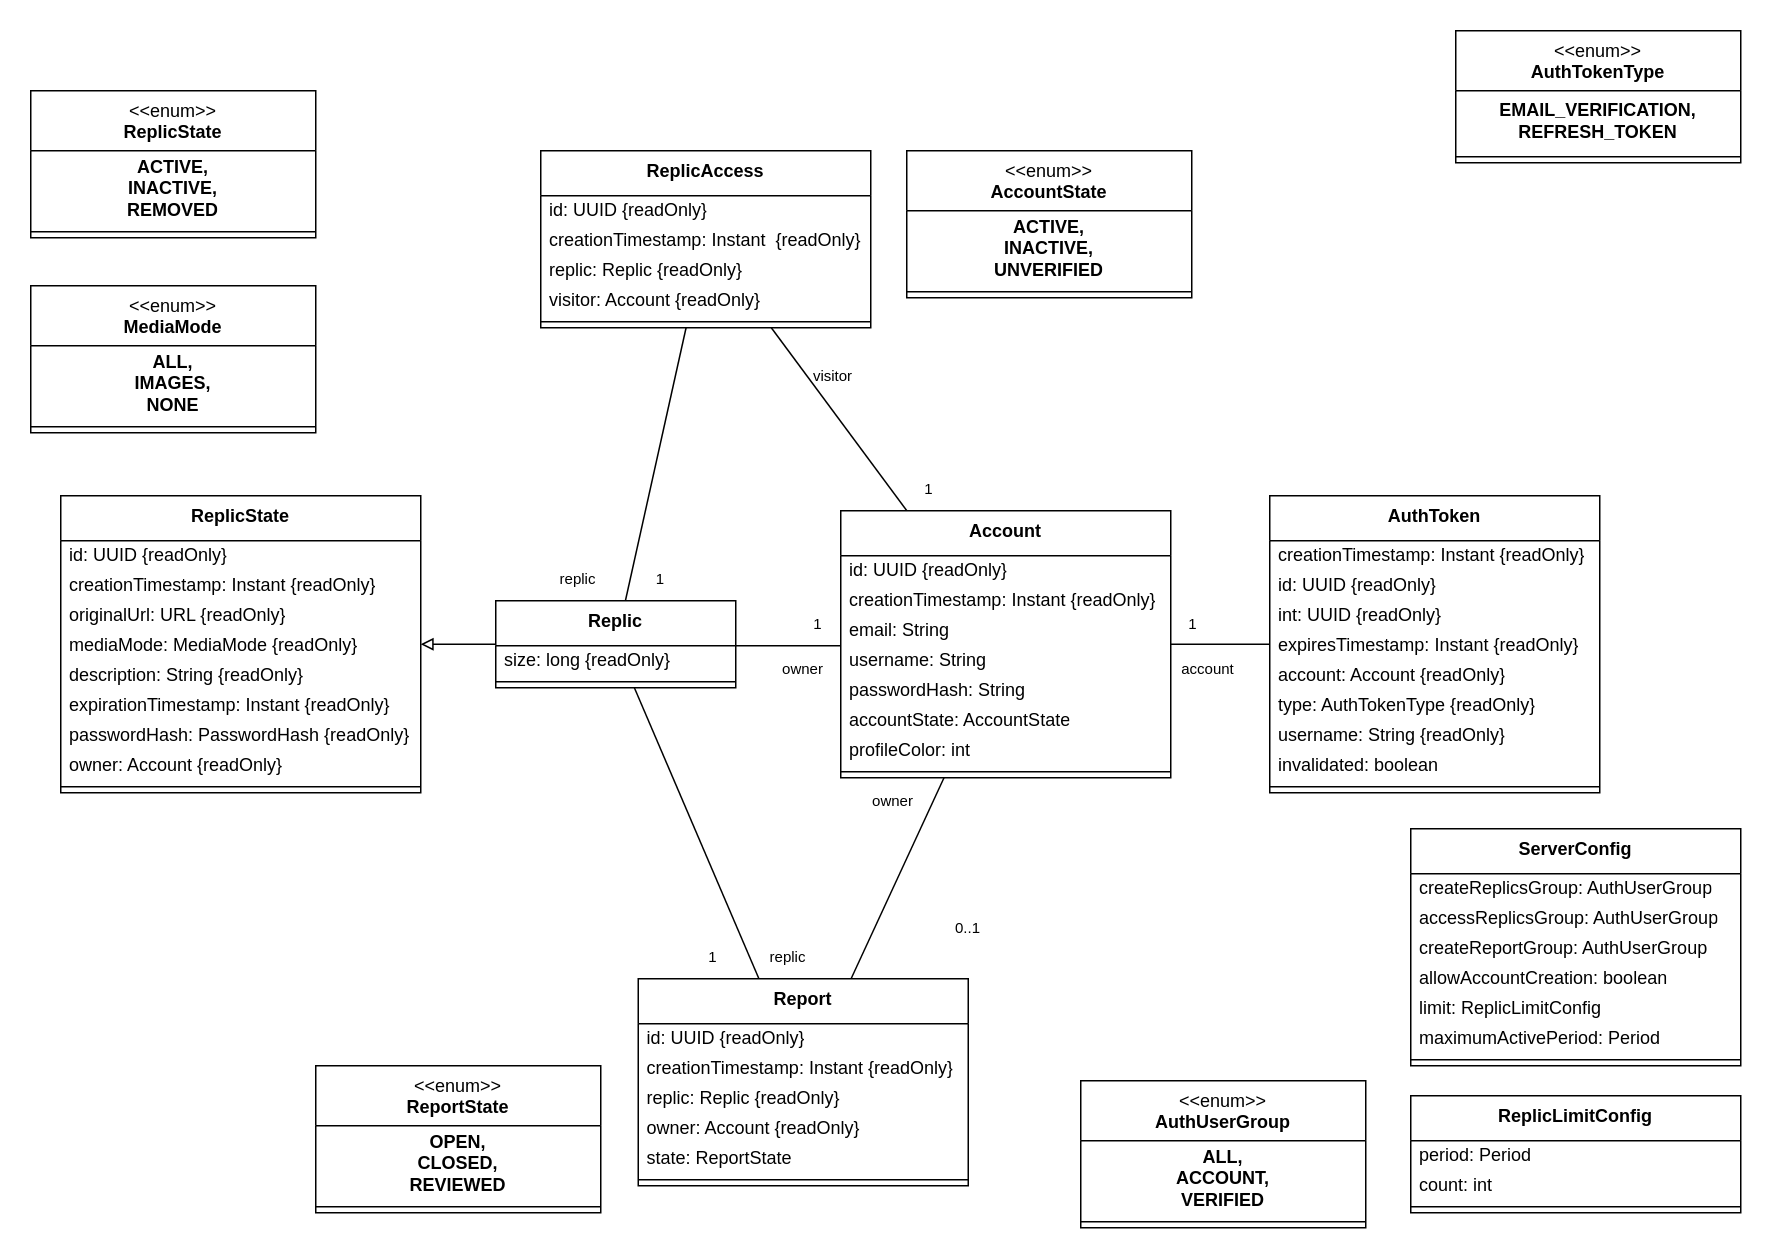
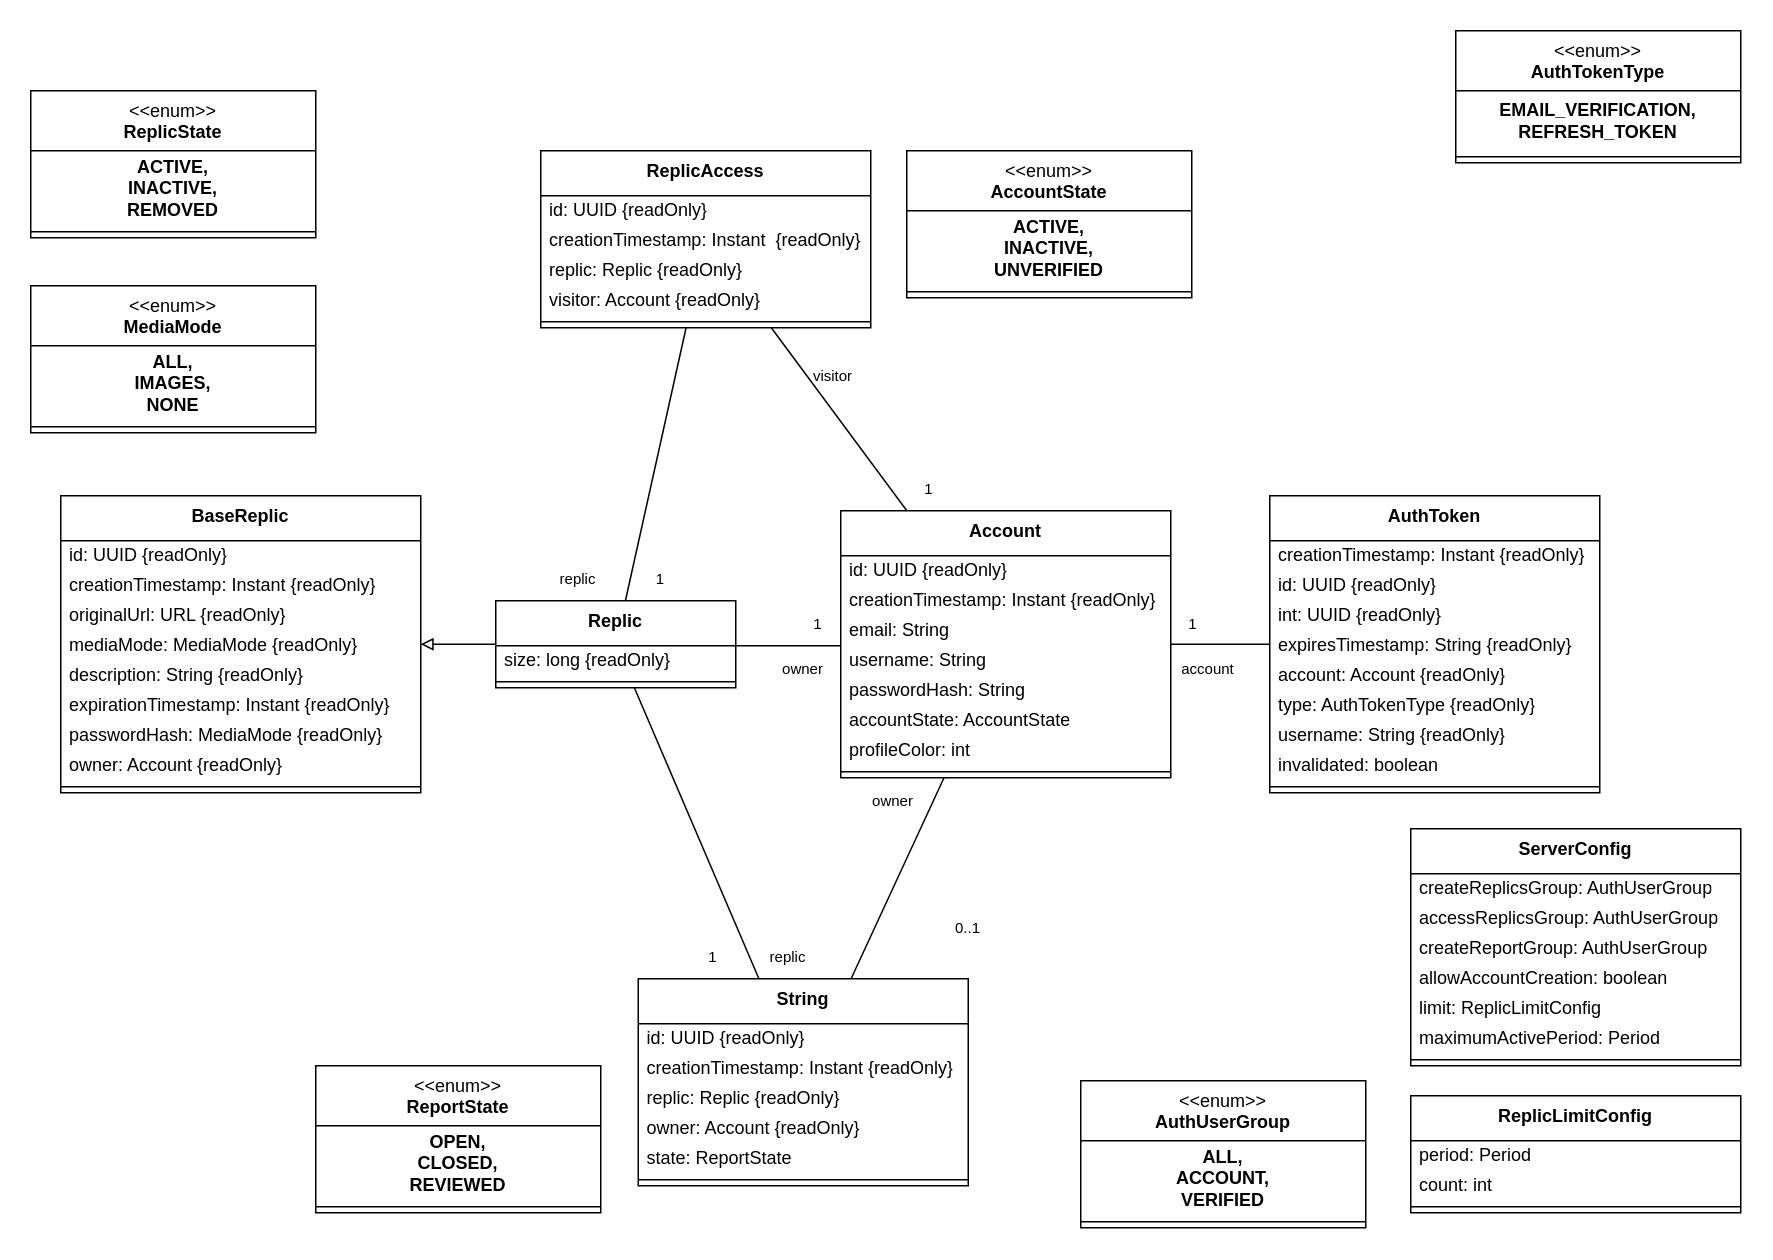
(241, 517) -> (241, 517)
(1436, 646) -> (1436, 646)
(242, 736) -> (229, 736)
(803, 1000) -> (803, 1000)
